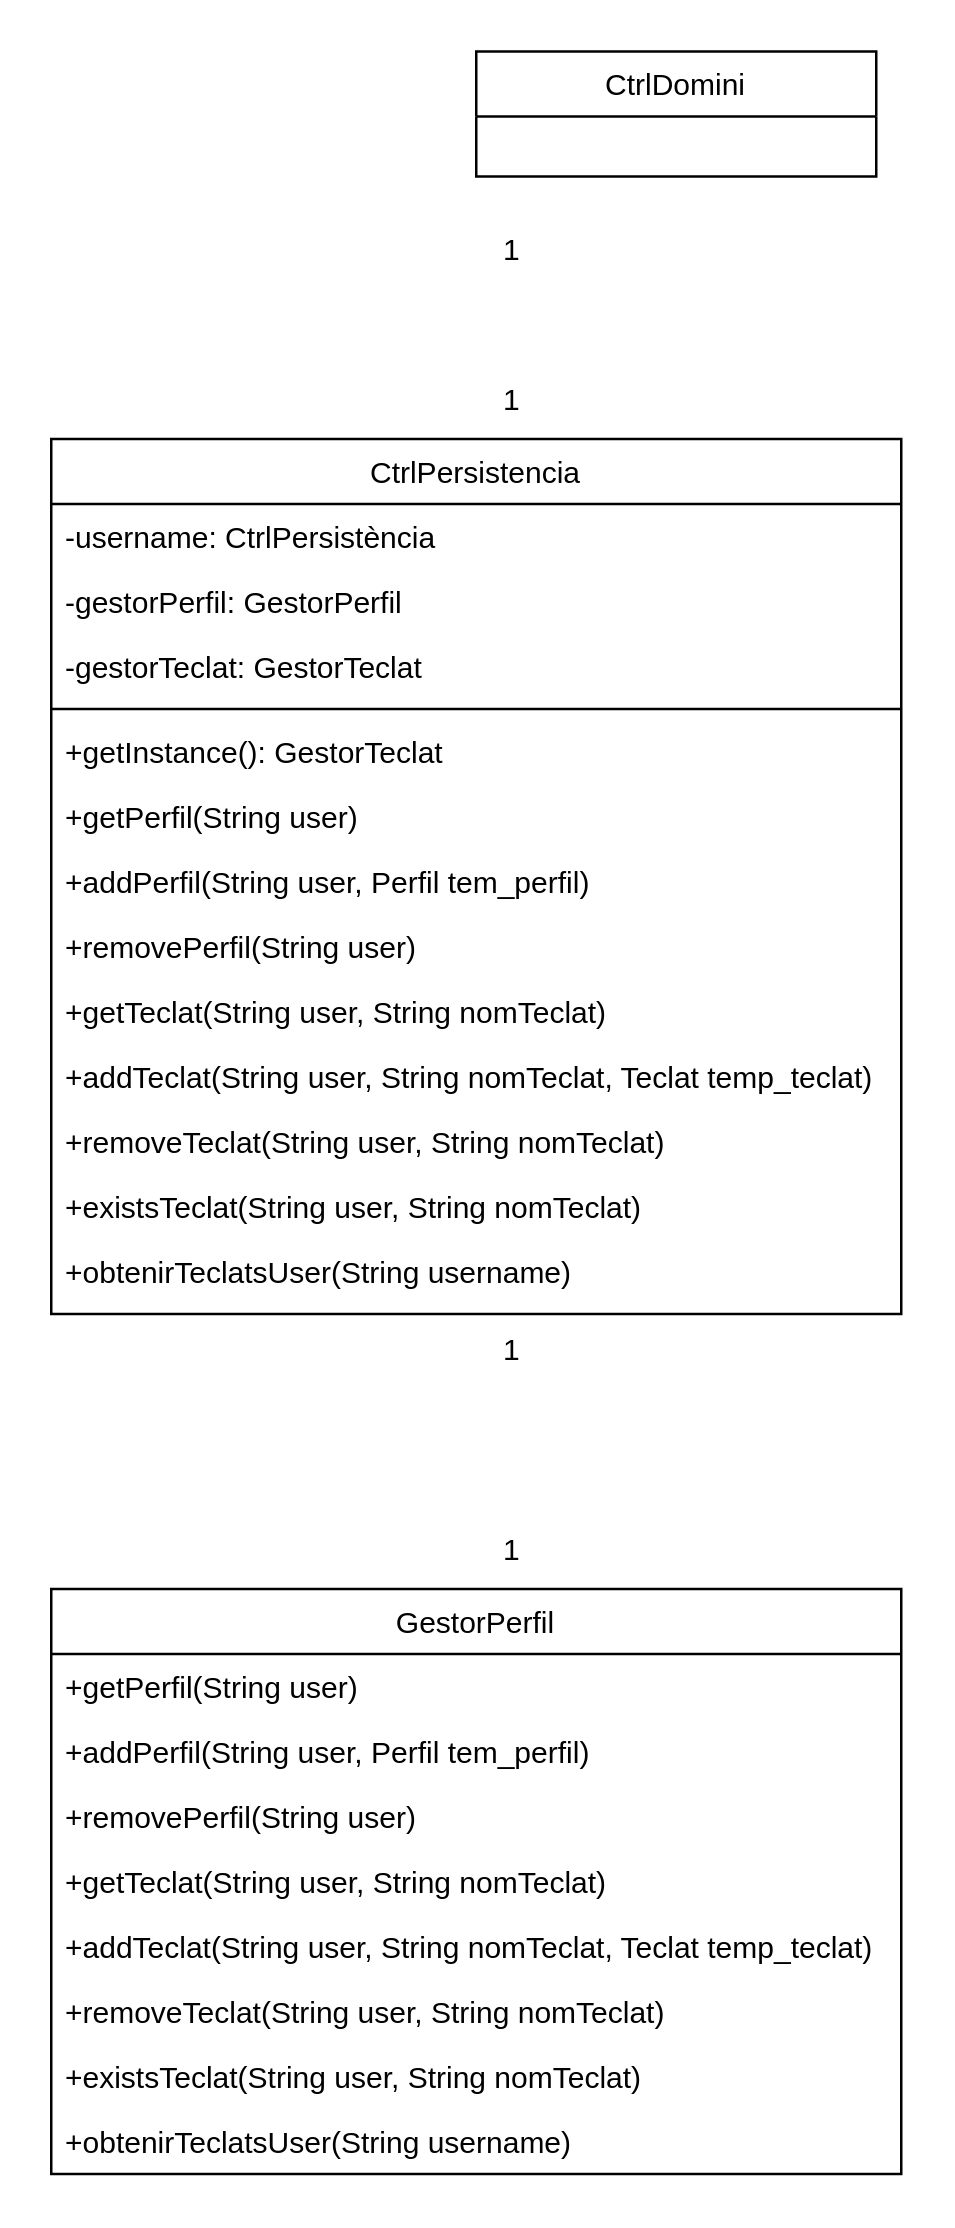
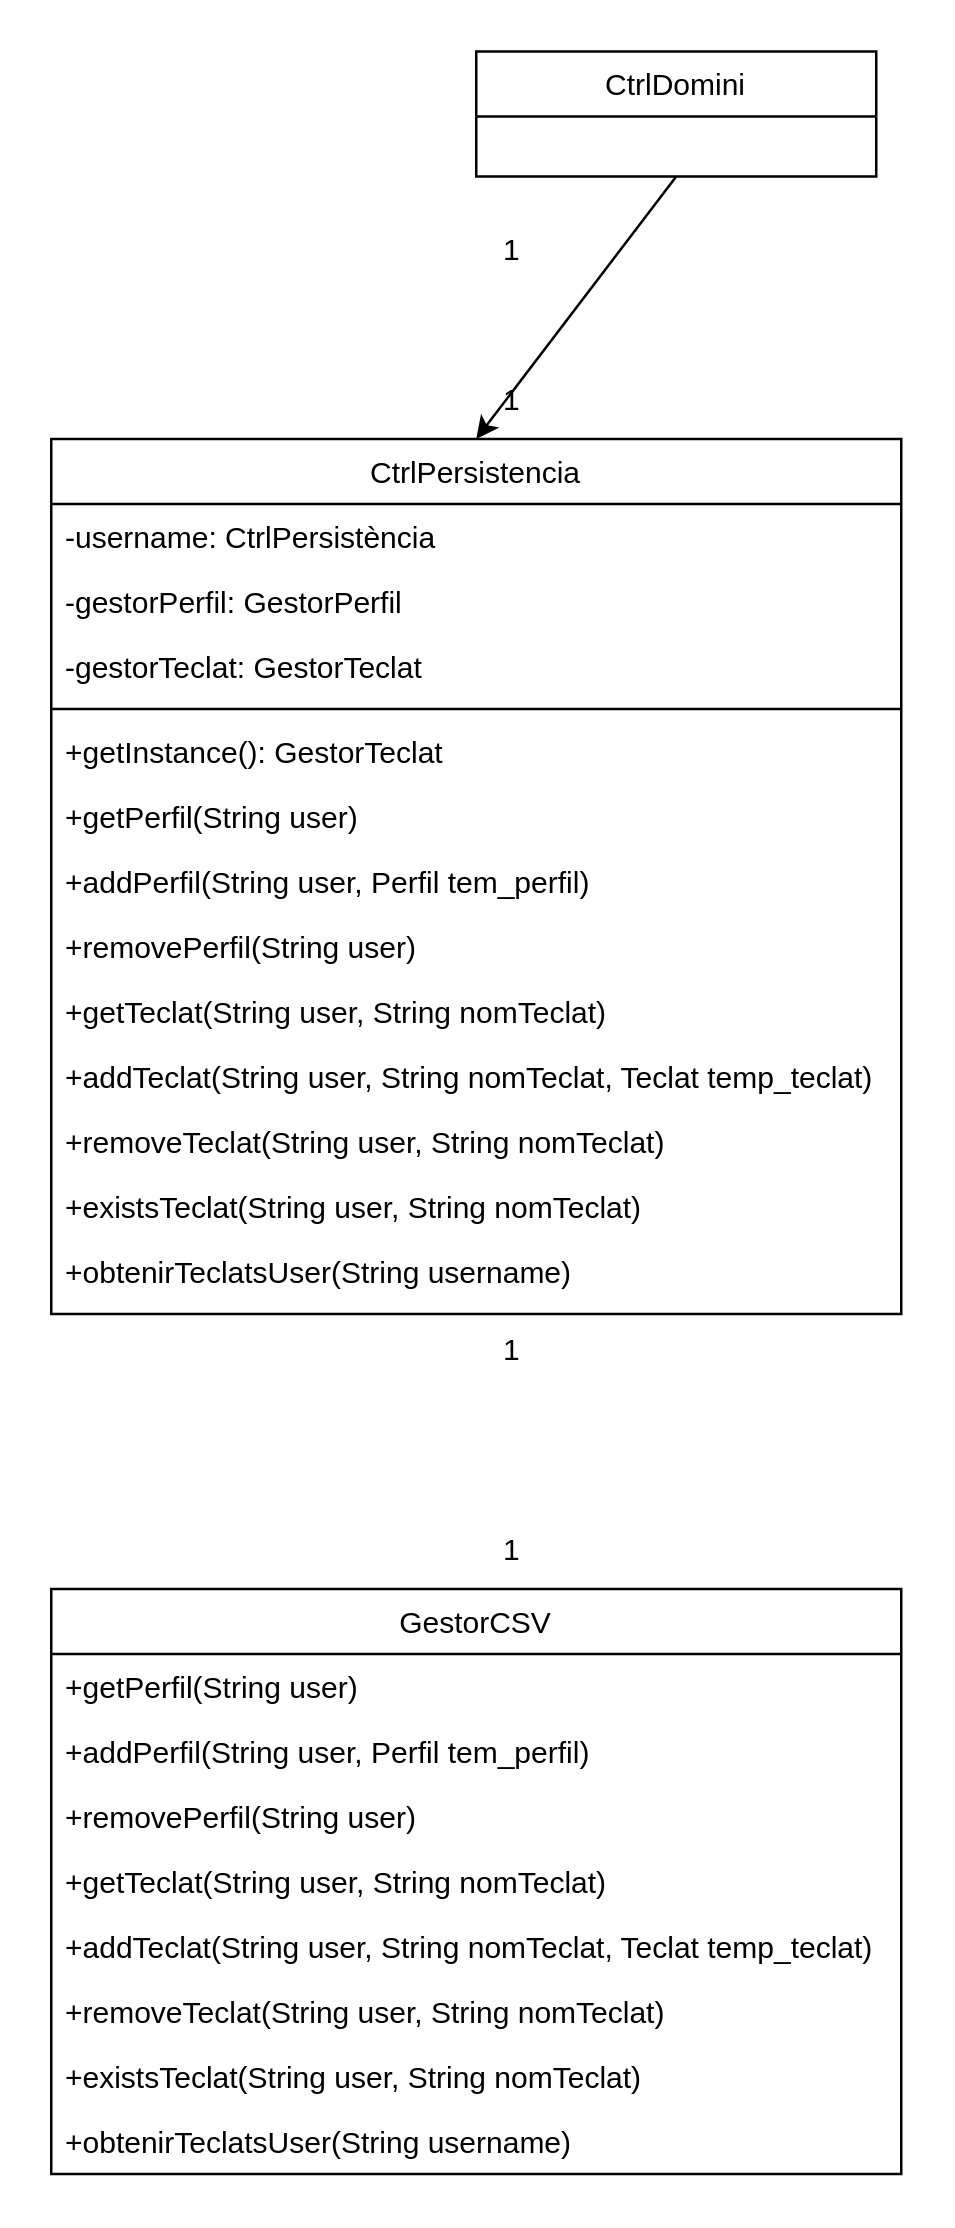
none -> (579, 304)
(475, 1623) -> (475, 1623)
